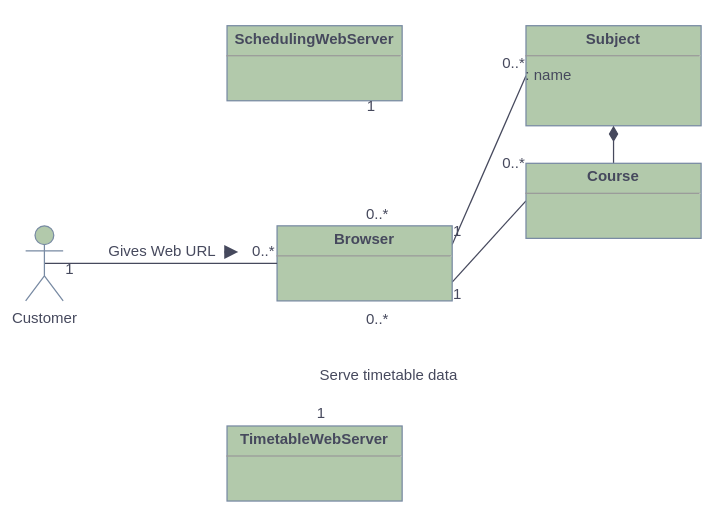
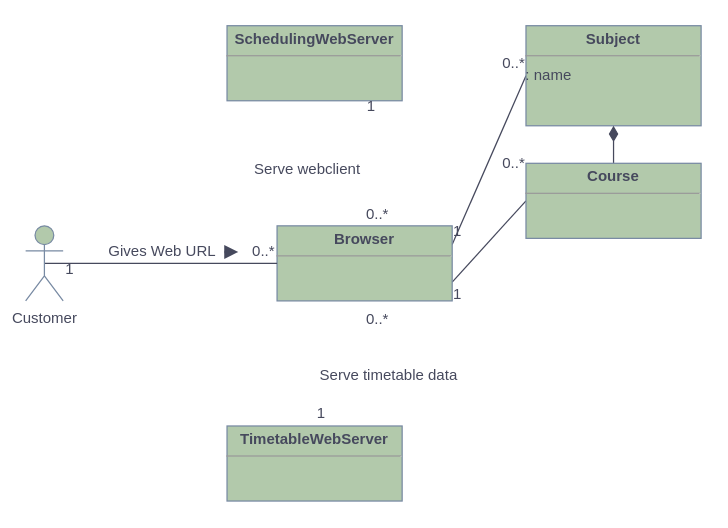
none -> (307, 169)
